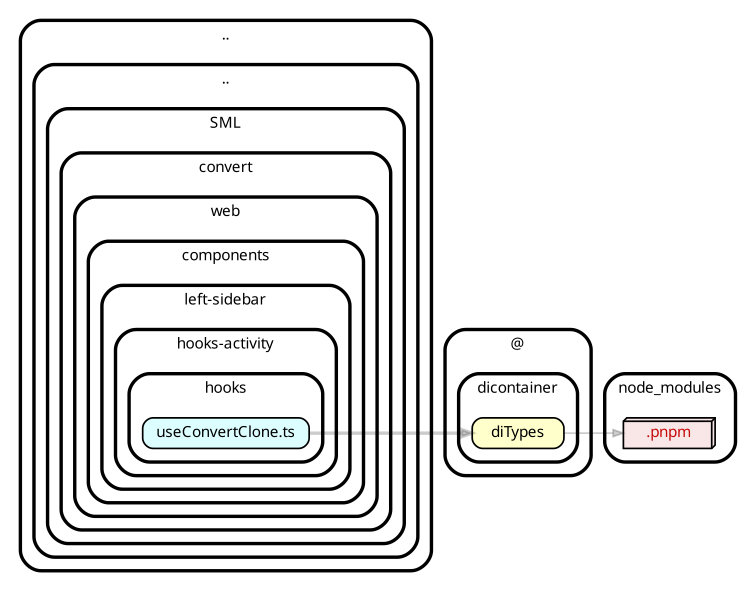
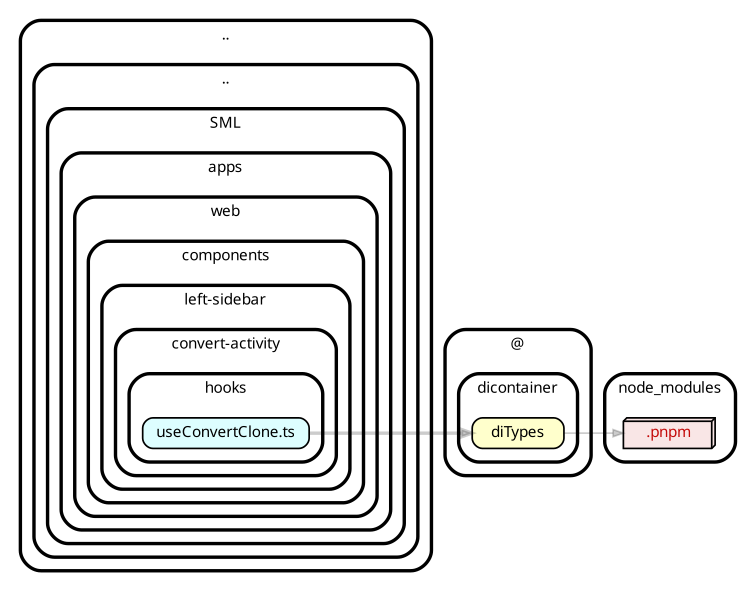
(226, 168) -> (226, 168)
(226, 345) -> (226, 345)
